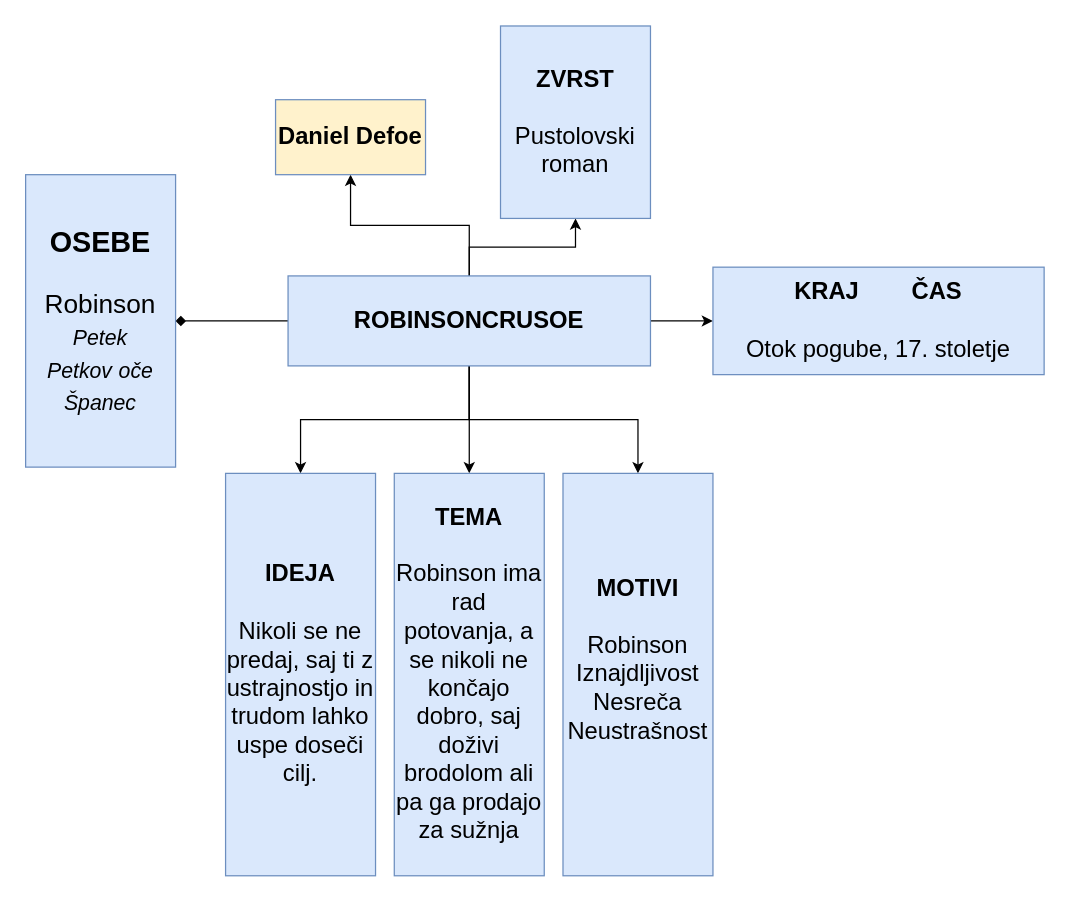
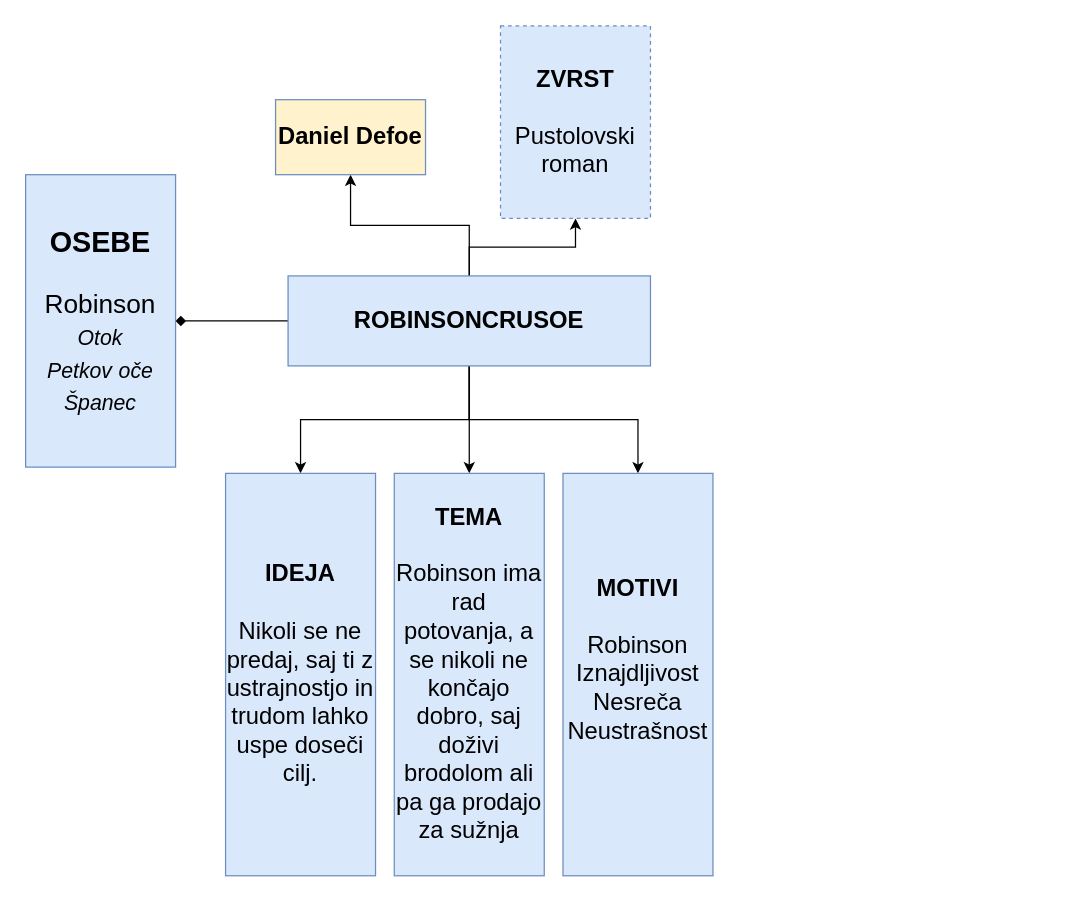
(576, 122) -> (576, 122)
(101, 321) -> (101, 321)
(678, 321) -> none
(879, 321) -> none
